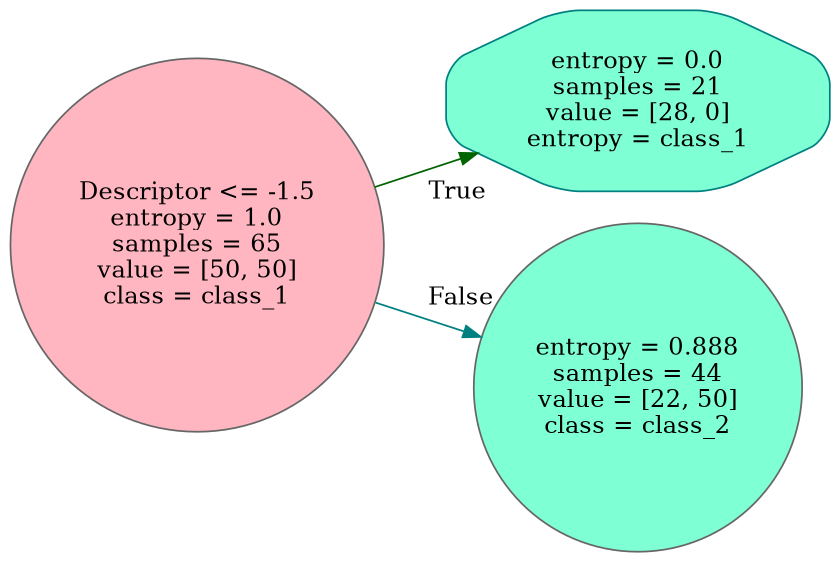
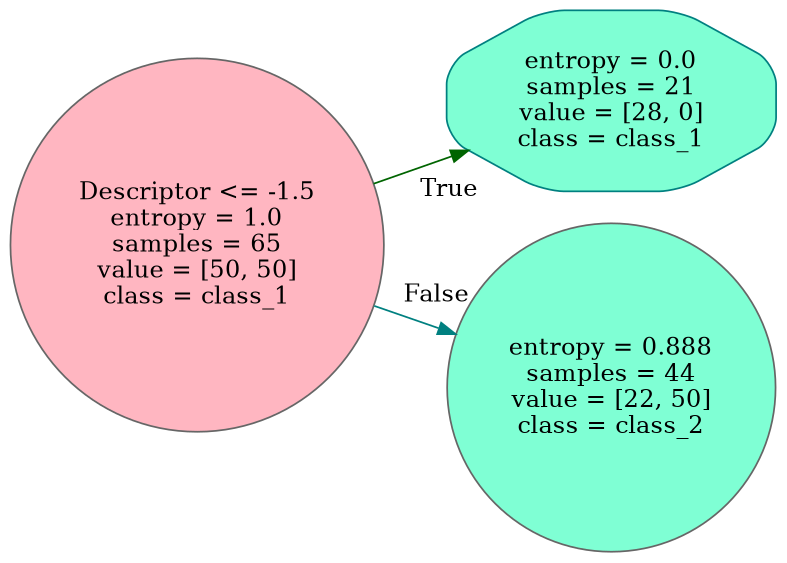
(638, 101) -> (611, 101)
